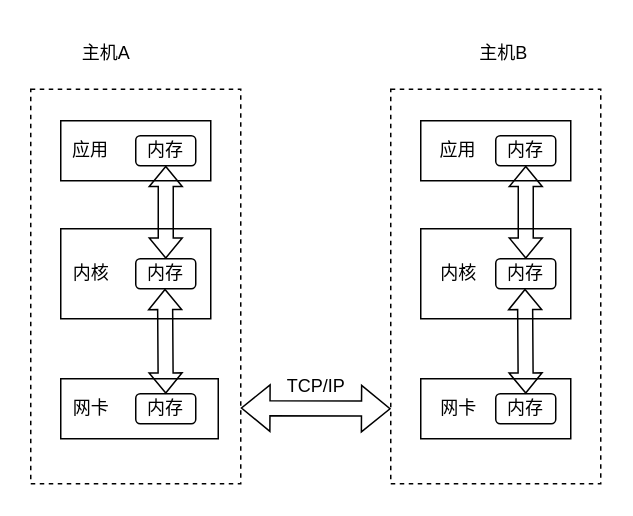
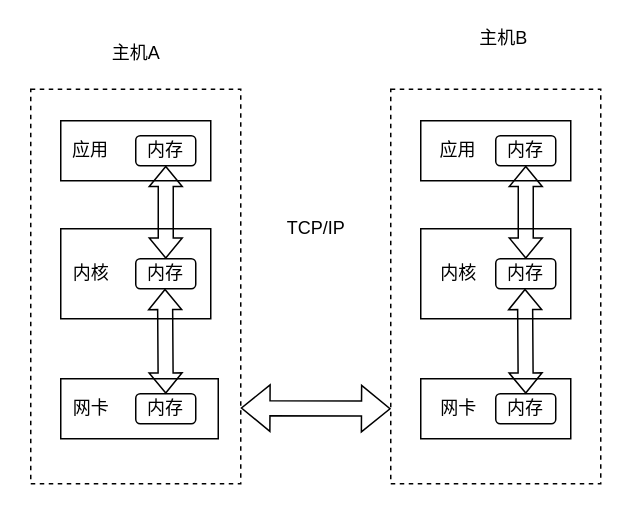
(106, 53) -> (136, 53)
(503, 53) -> (503, 38)
(316, 386) -> (316, 229)
